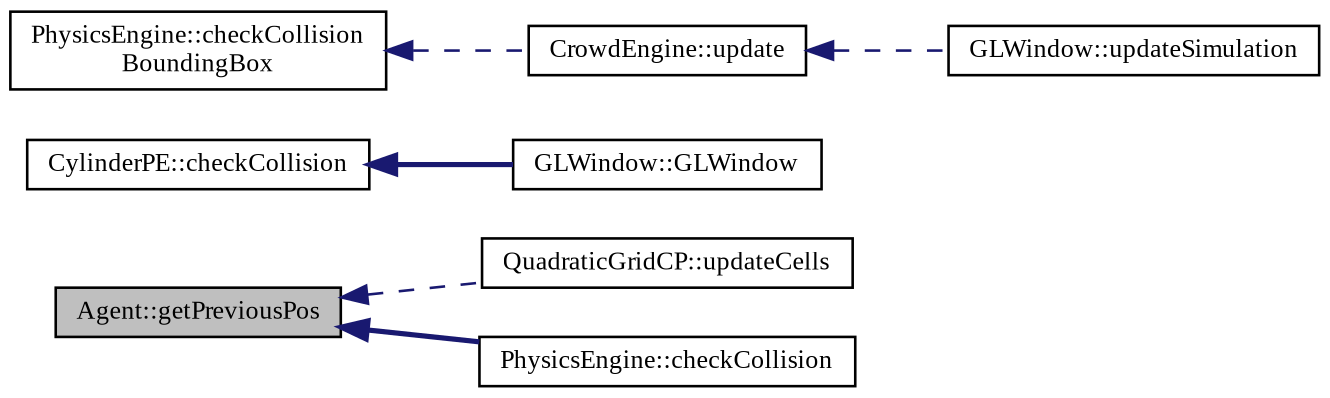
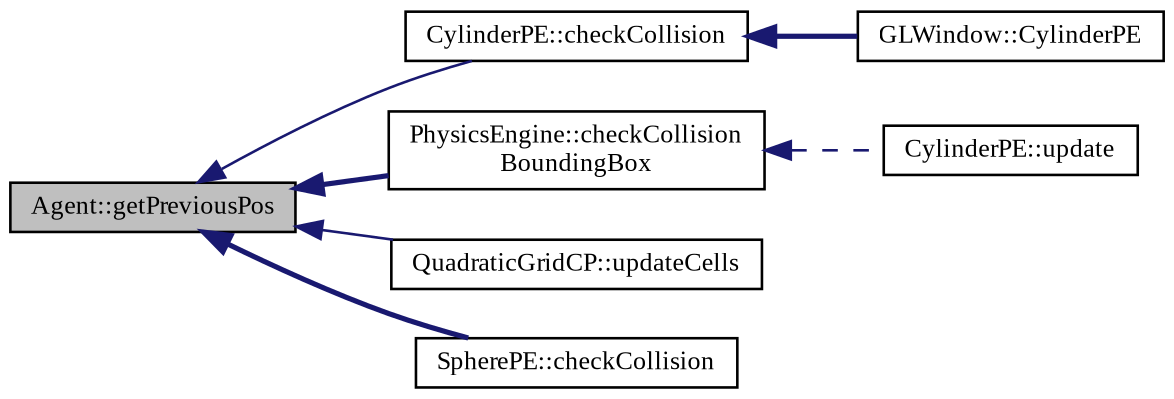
(667, 51) -> (1011, 150)
(1134, 51) -> none
none -> (344, 107)
(667, 165) -> (1011, 36)
none -> (355, 180)
(425, 289) -> (358, 235)
(667, 362) -> (577, 363)
